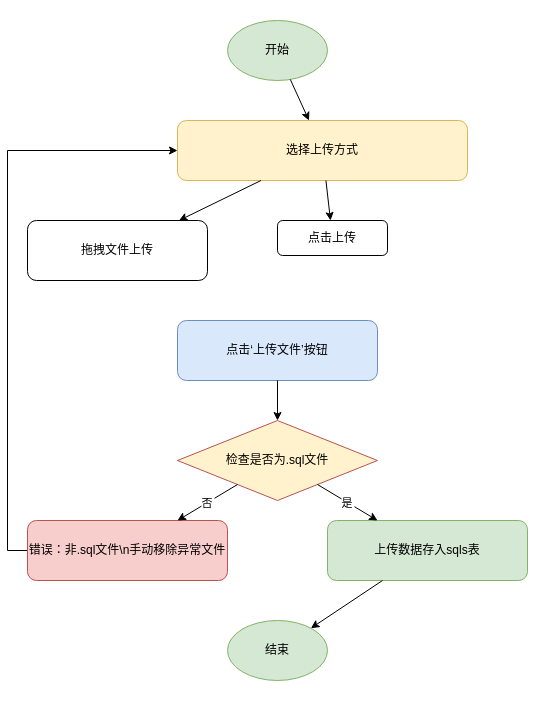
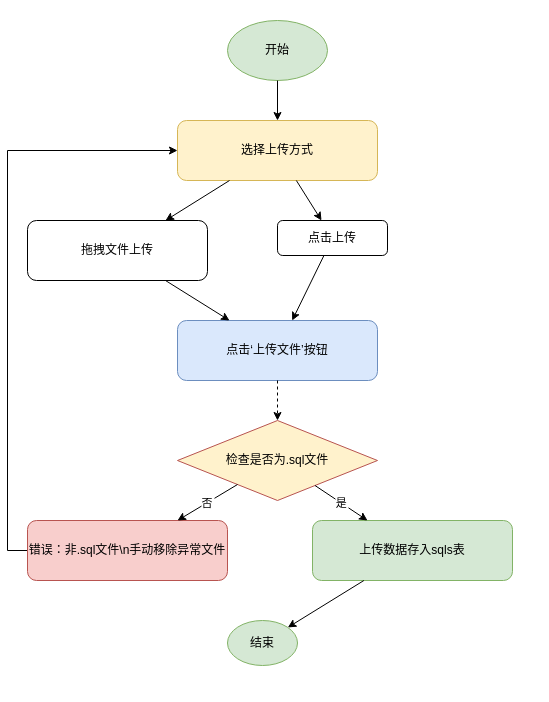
(323, 151) -> (278, 151)
none -> (310, 285)
none -> (194, 299)
(278, 397) -> (278, 397)
(428, 551) -> (413, 551)
(278, 651) -> (263, 643)
